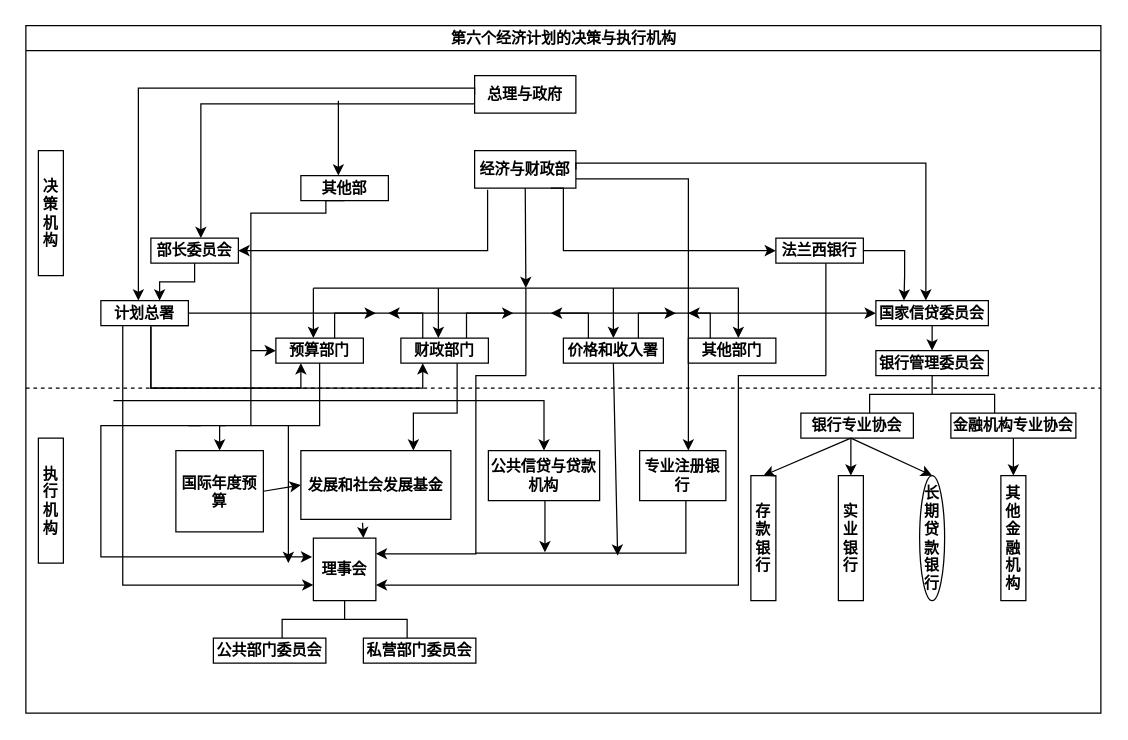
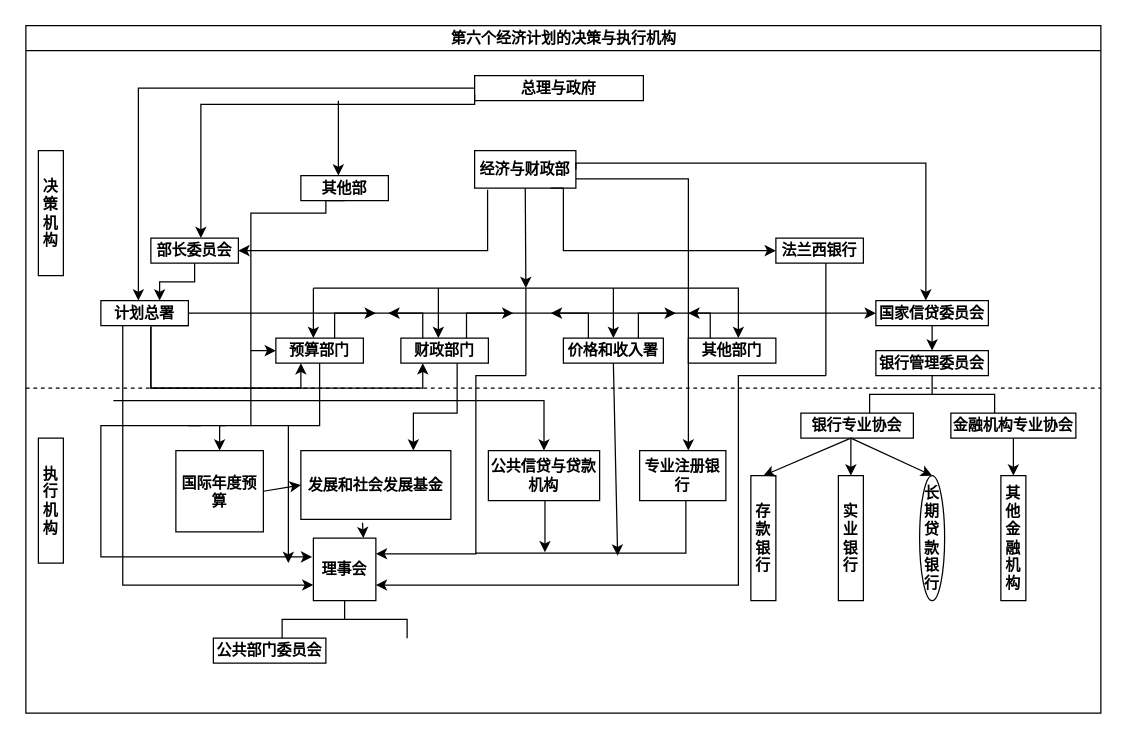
(525, 94) -> (559, 88)
(904, 251) -> none
(419, 651) -> none
